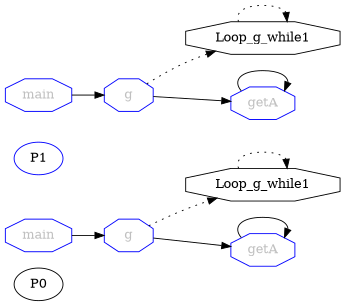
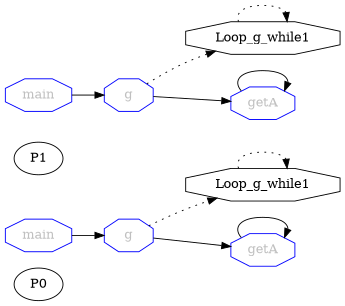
(39, 158) -> (39, 158)
